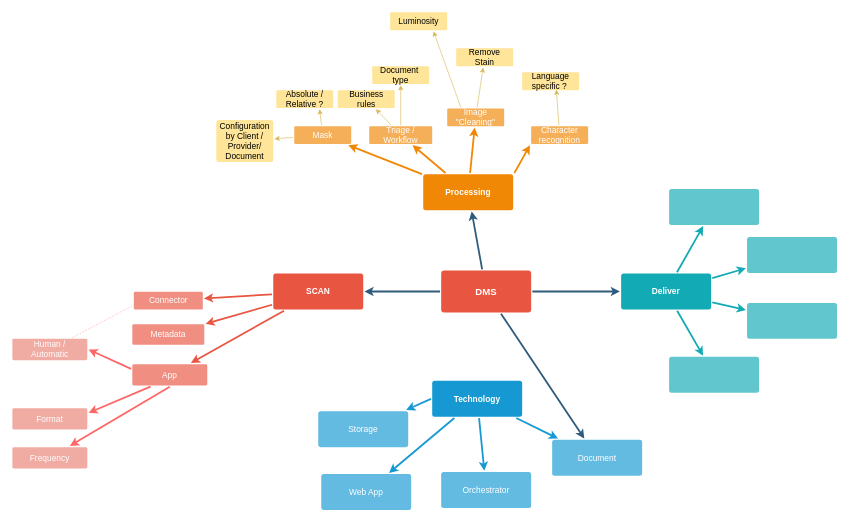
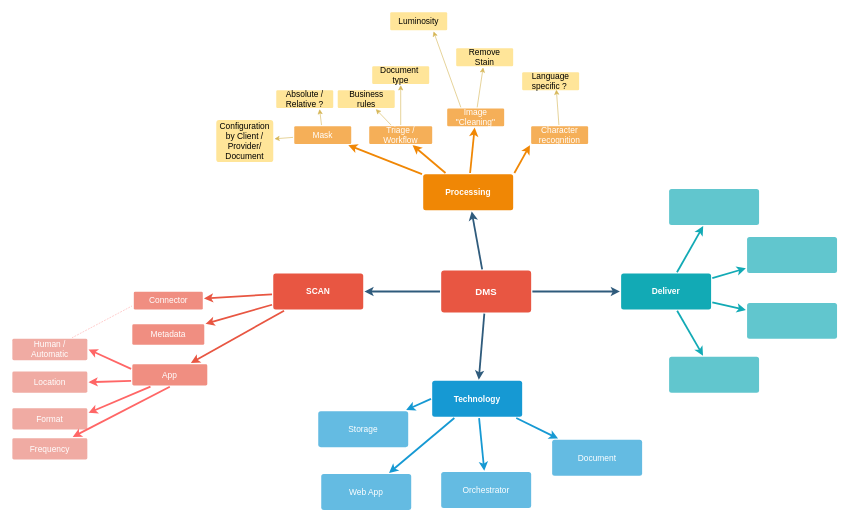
(541, 374) -> (482, 344)
none -> (50, 382)
none -> (113, 382)
(50, 458) -> (50, 449)
